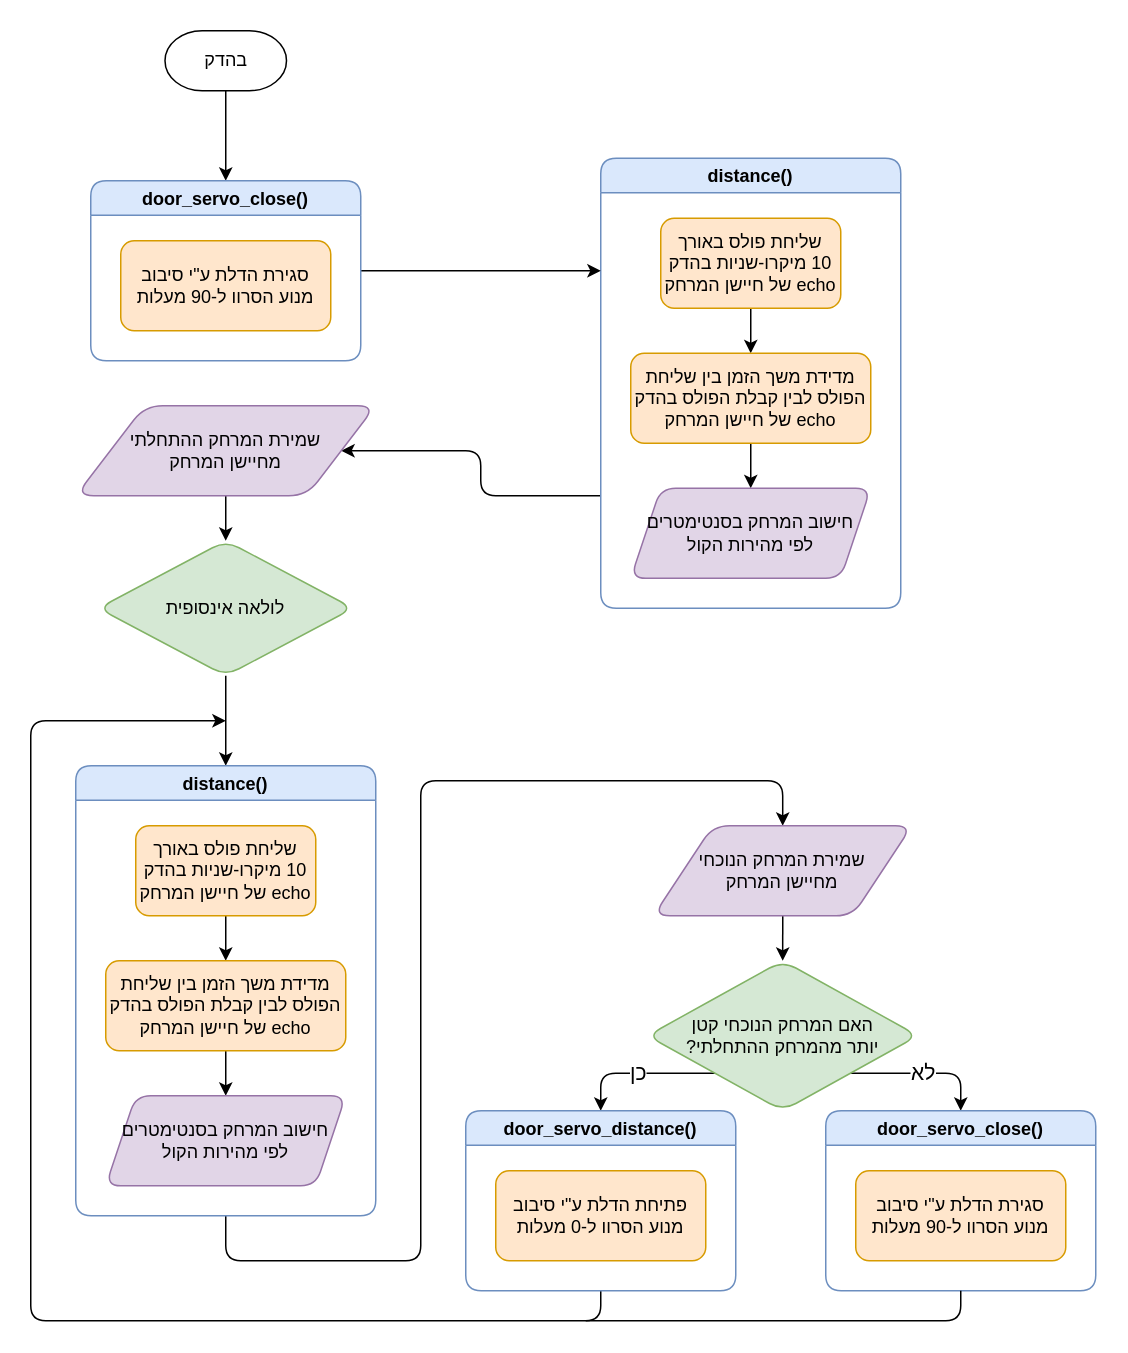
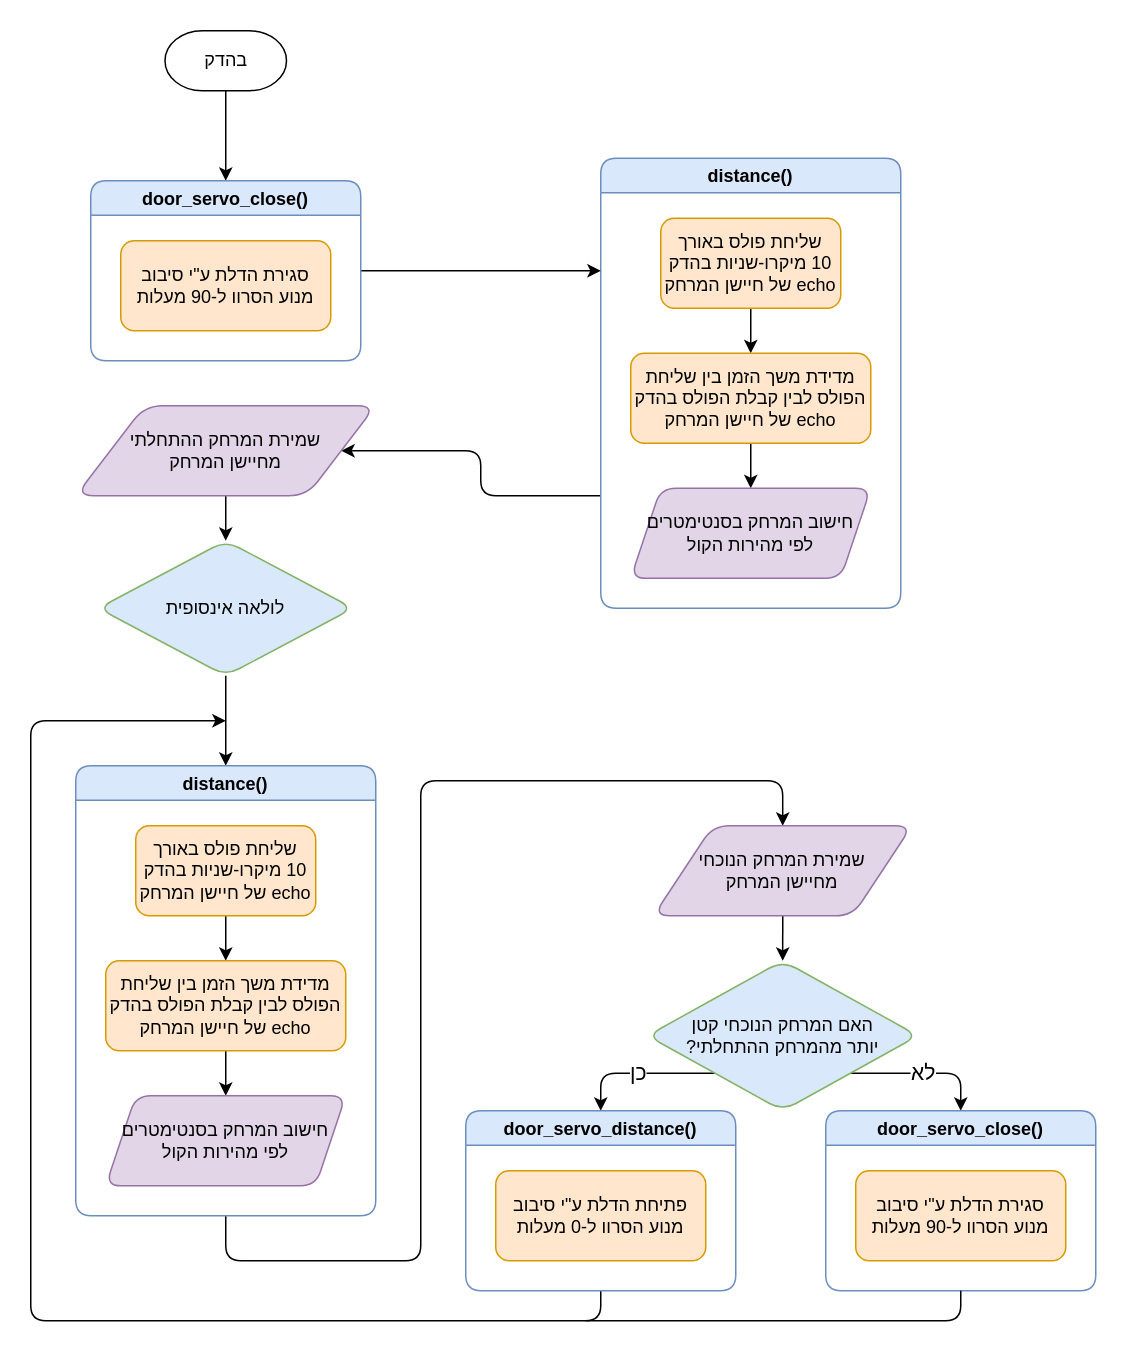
(226, 608) -> (226, 608)
(783, 1036) -> (783, 1036)
